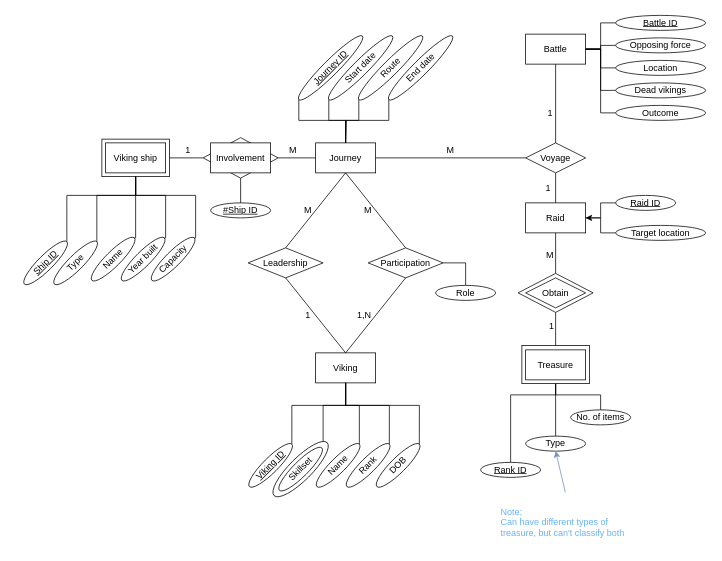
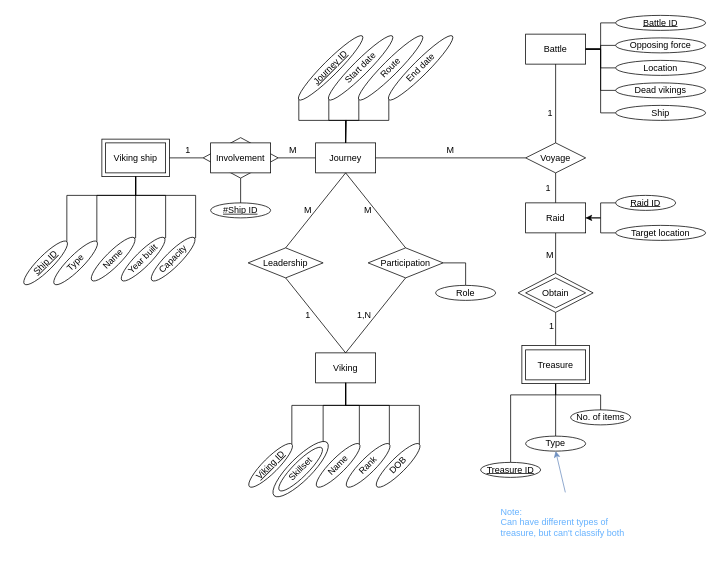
(660, 113) -> (660, 113)
(510, 470) -> (510, 470)
